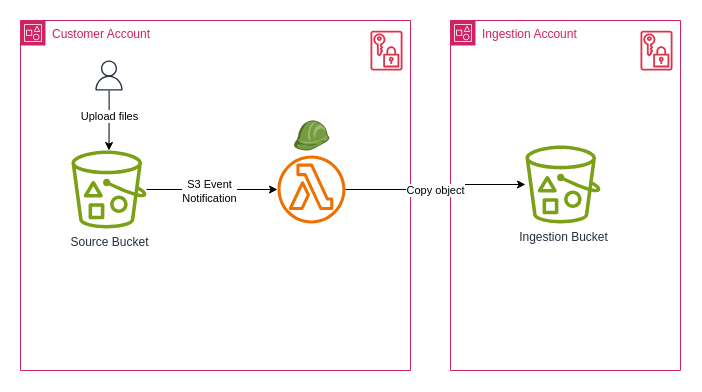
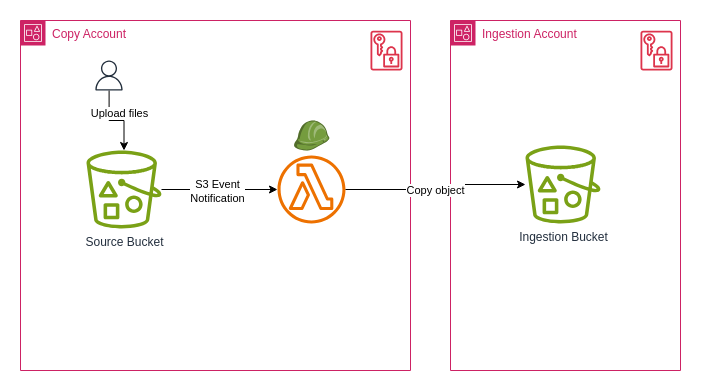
(105, 35) -> (91, 35)
(109, 190) -> (124, 190)
